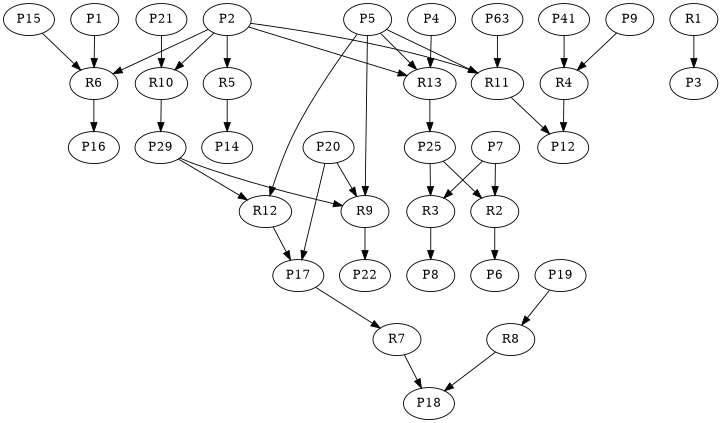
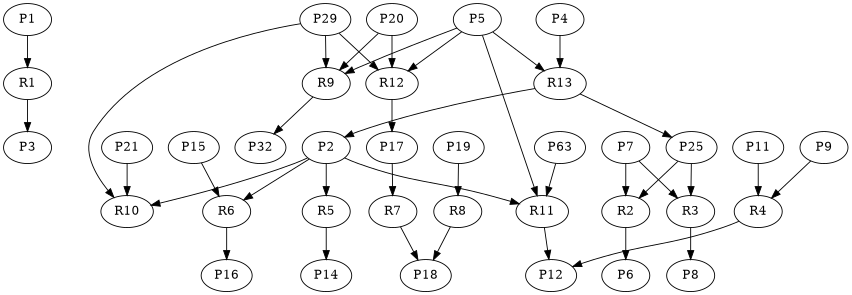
(564, 20) -> (758, 148)
(94, 47) -> (28, 47)
(323, 50) -> (443, 107)
(161, 111) -> (157, 73)
(314, 207) -> (392, 47)
(365, 276) -> (260, 148)
